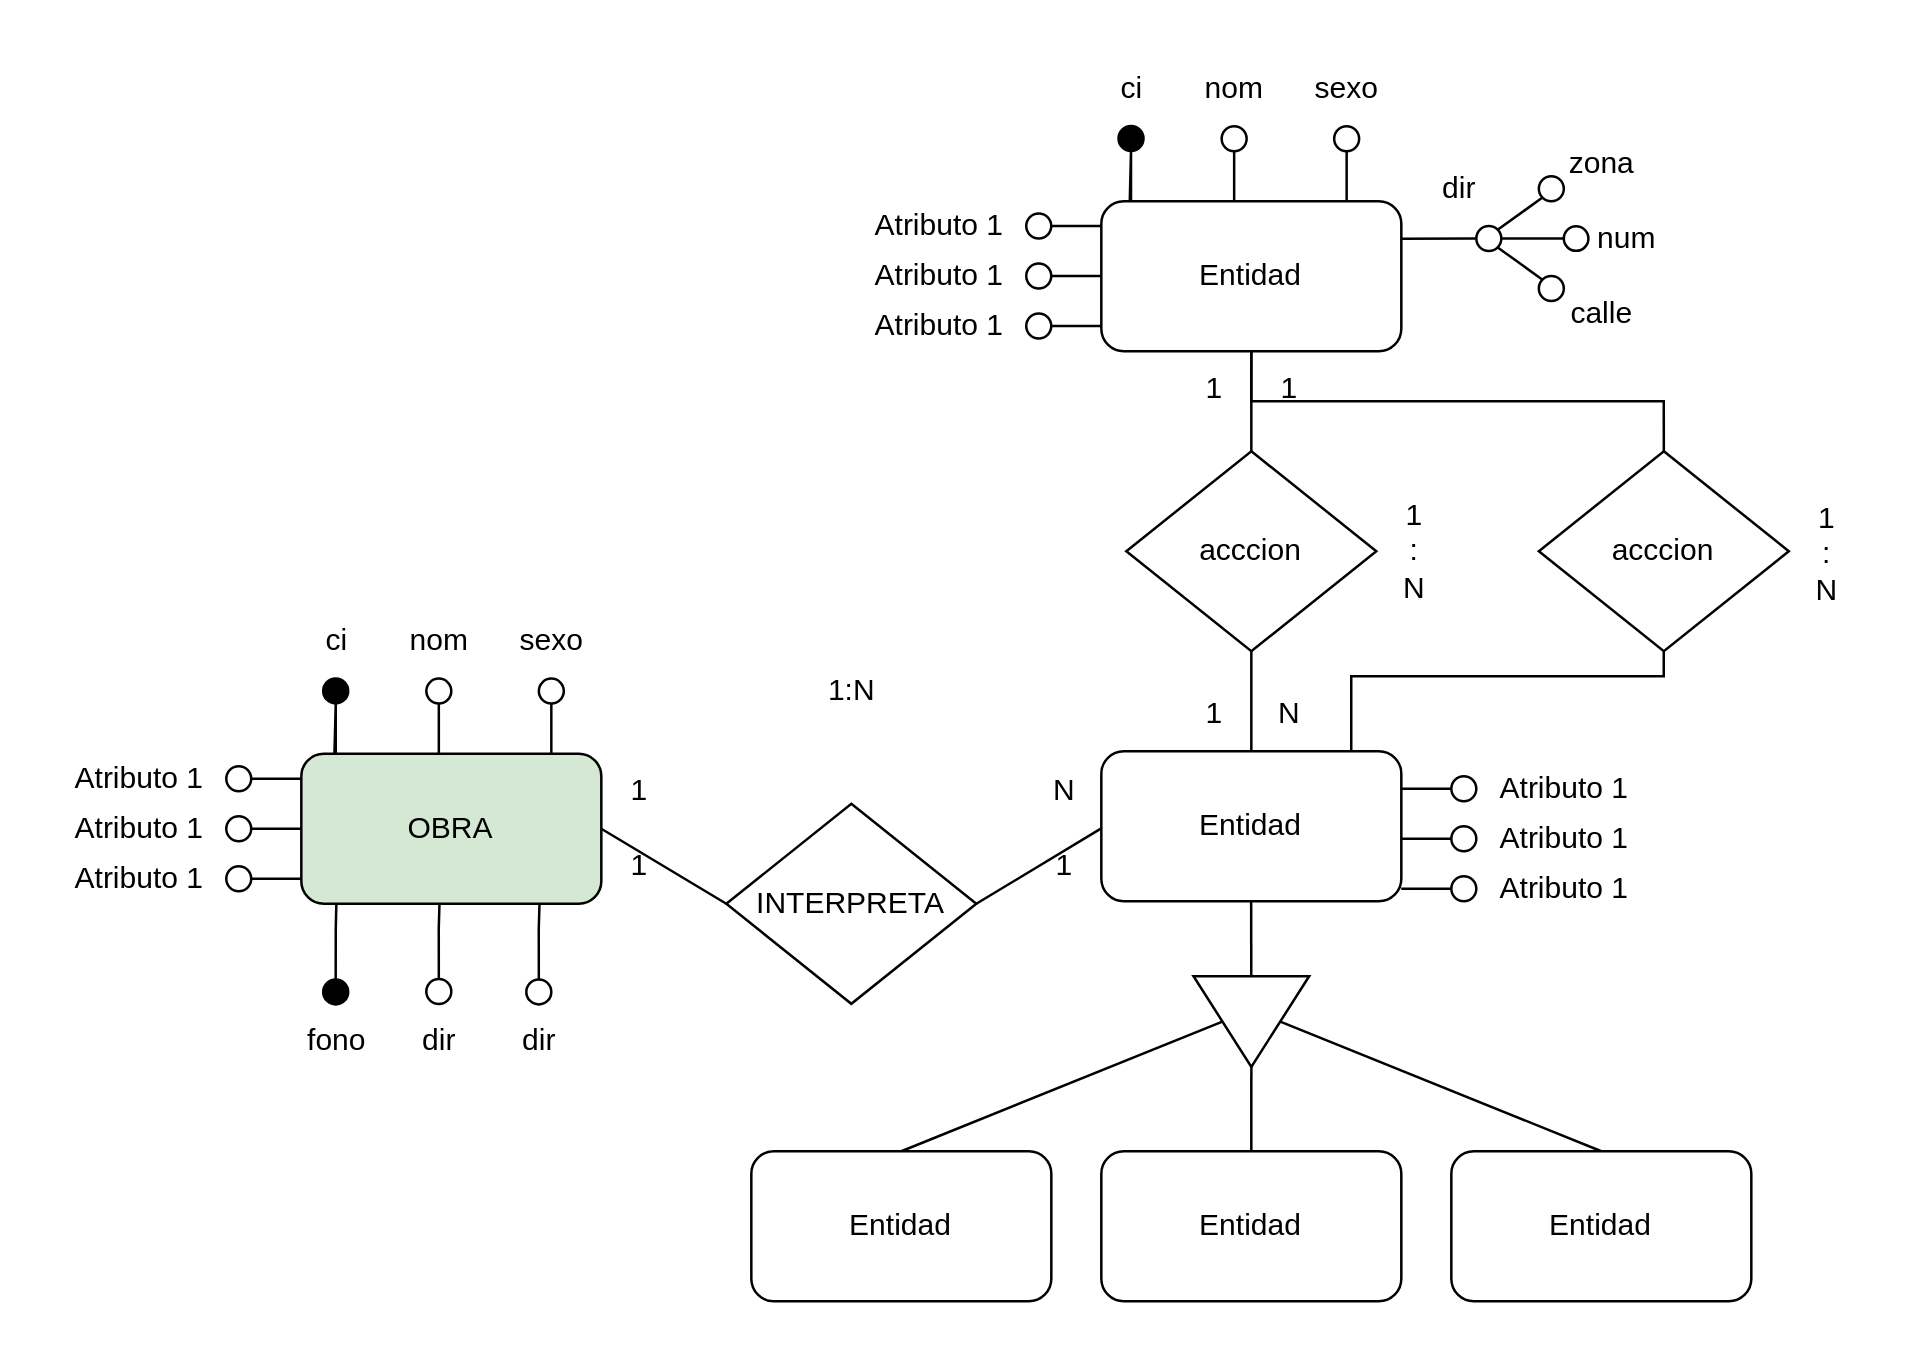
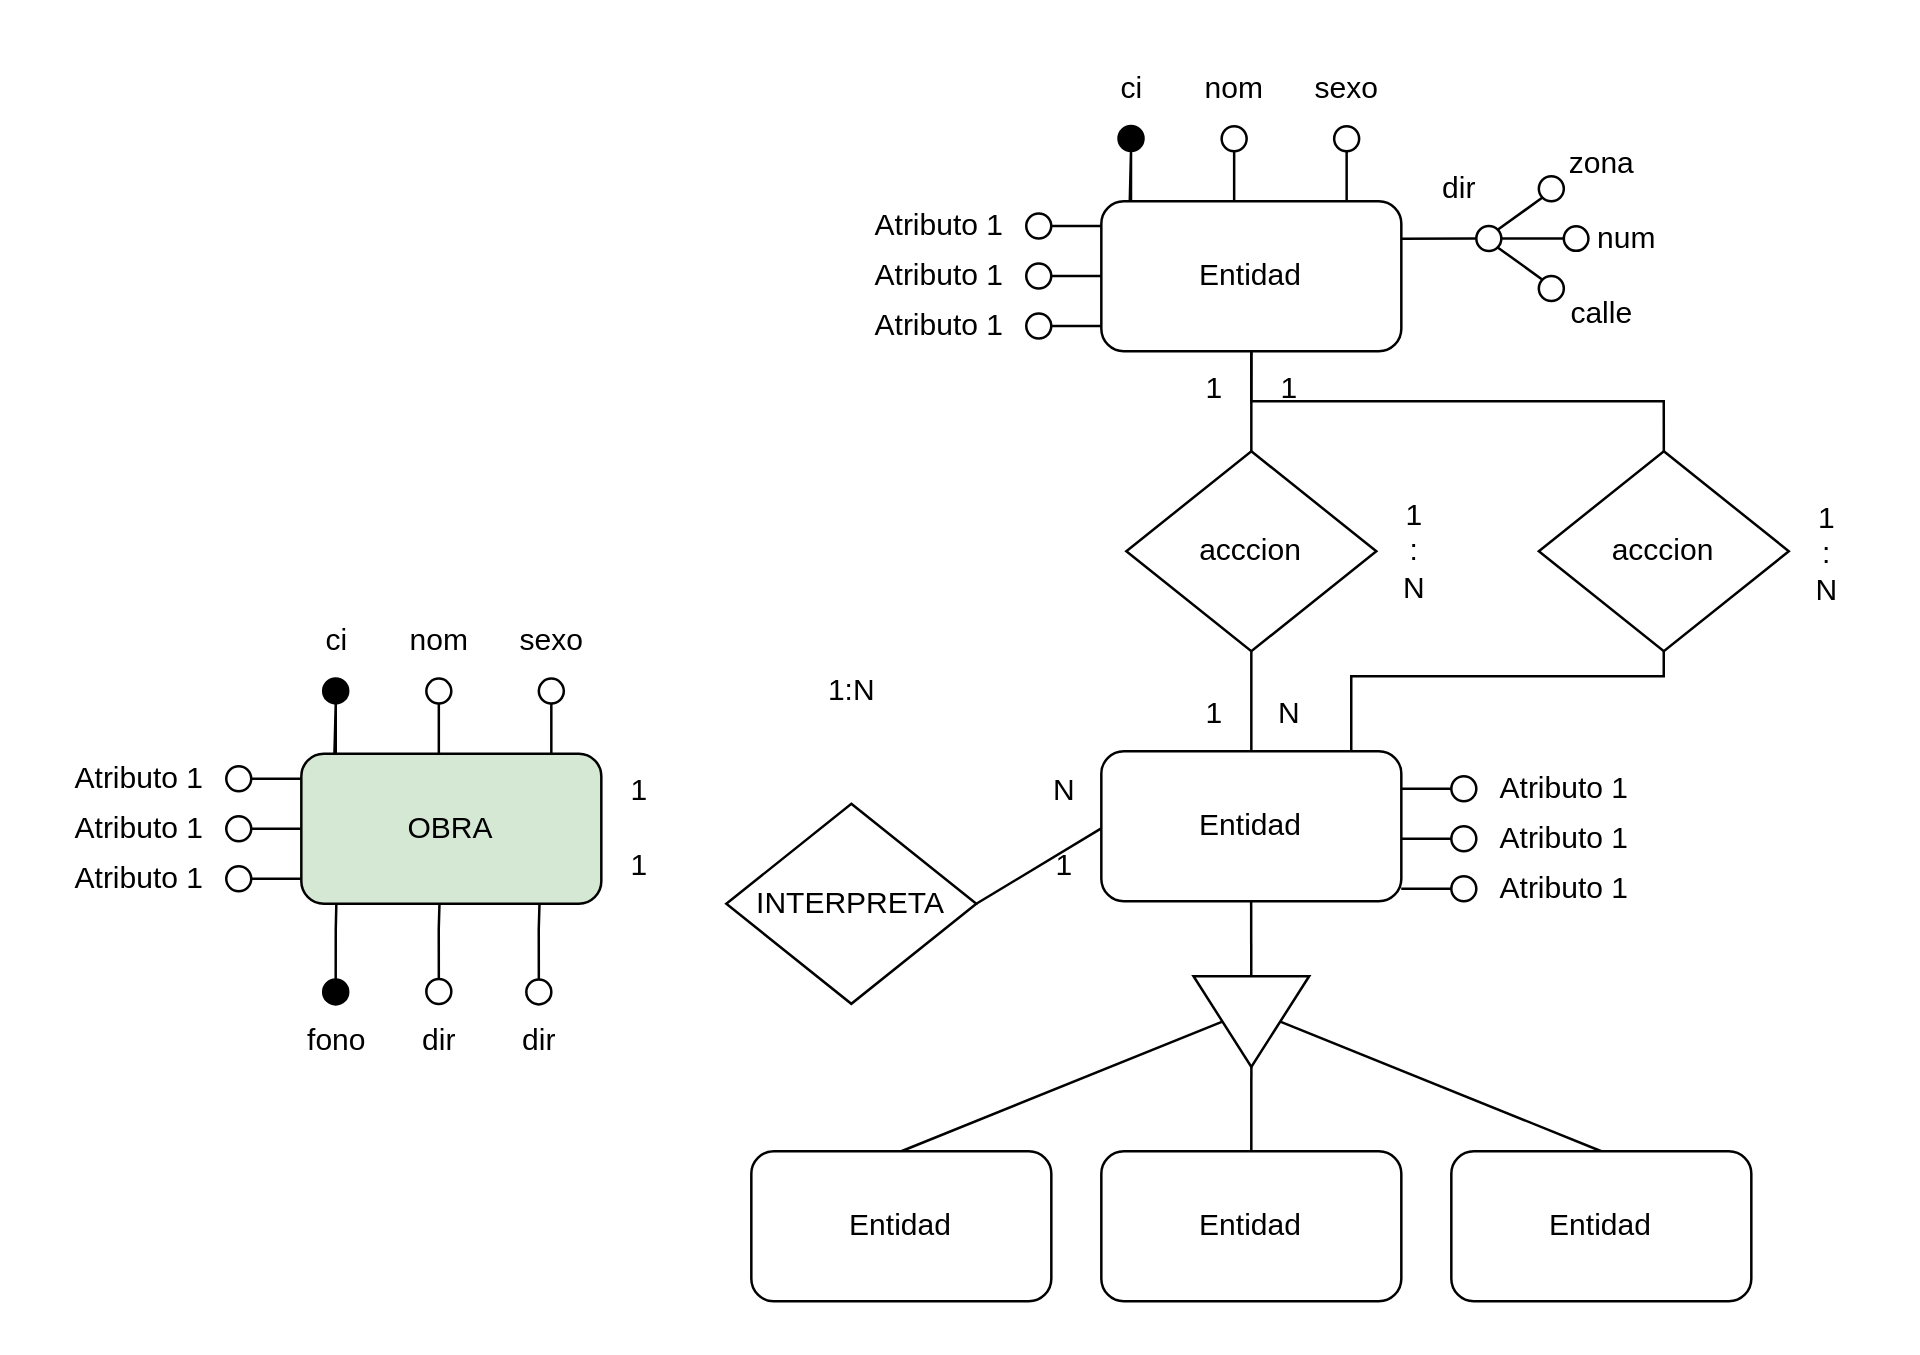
(663, 866) -> none
